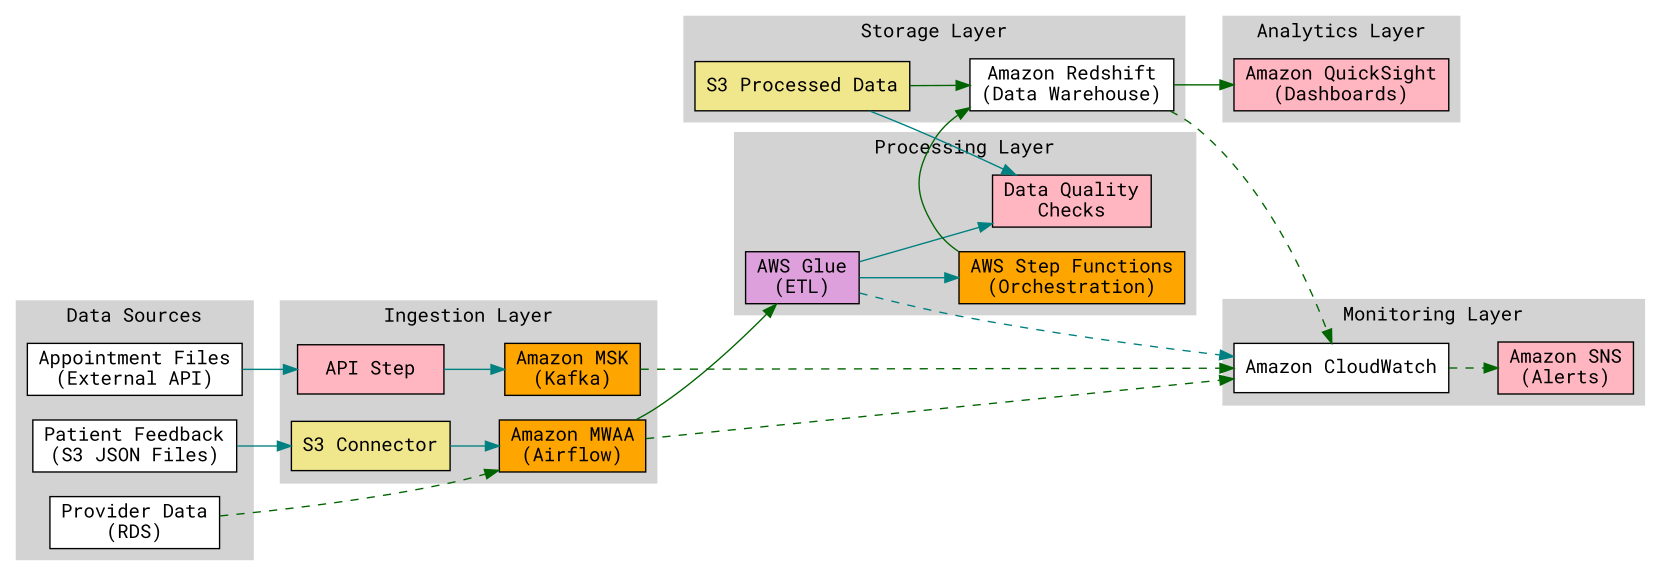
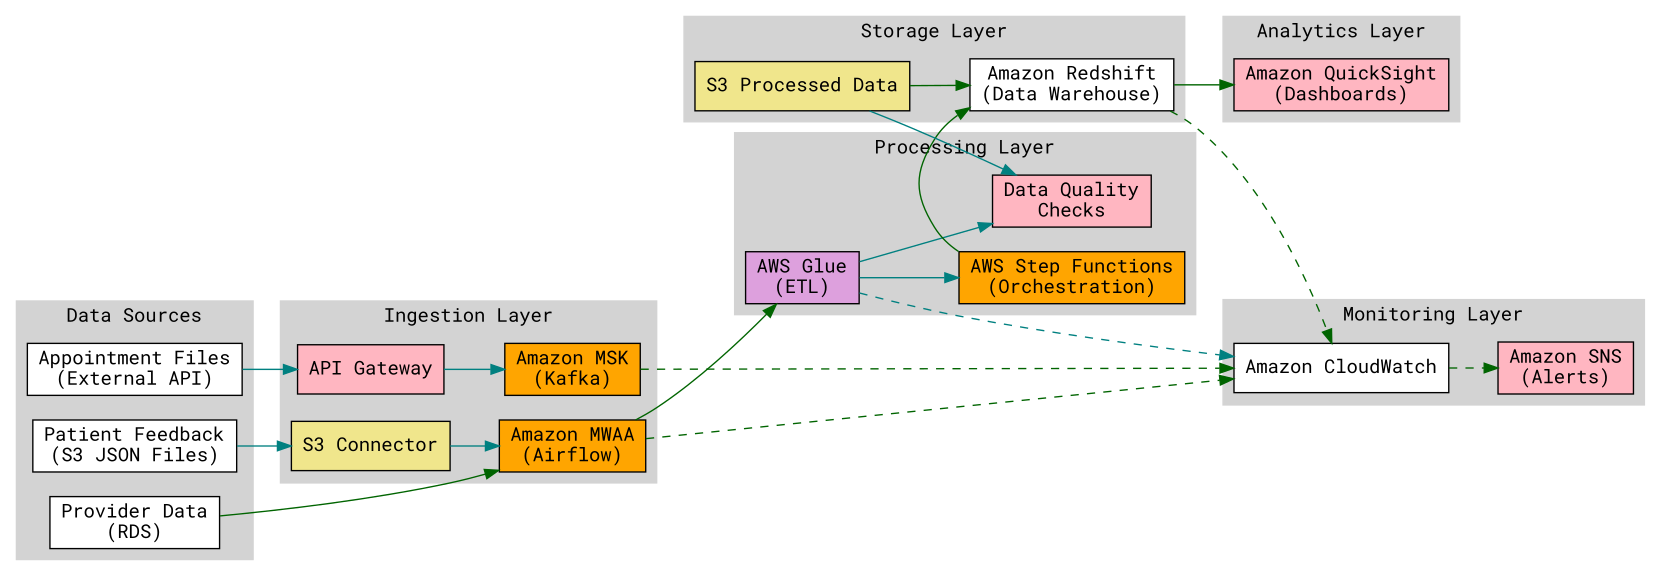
(371, 369) -> (371, 369)
(354, 500) -> (354, 500)
